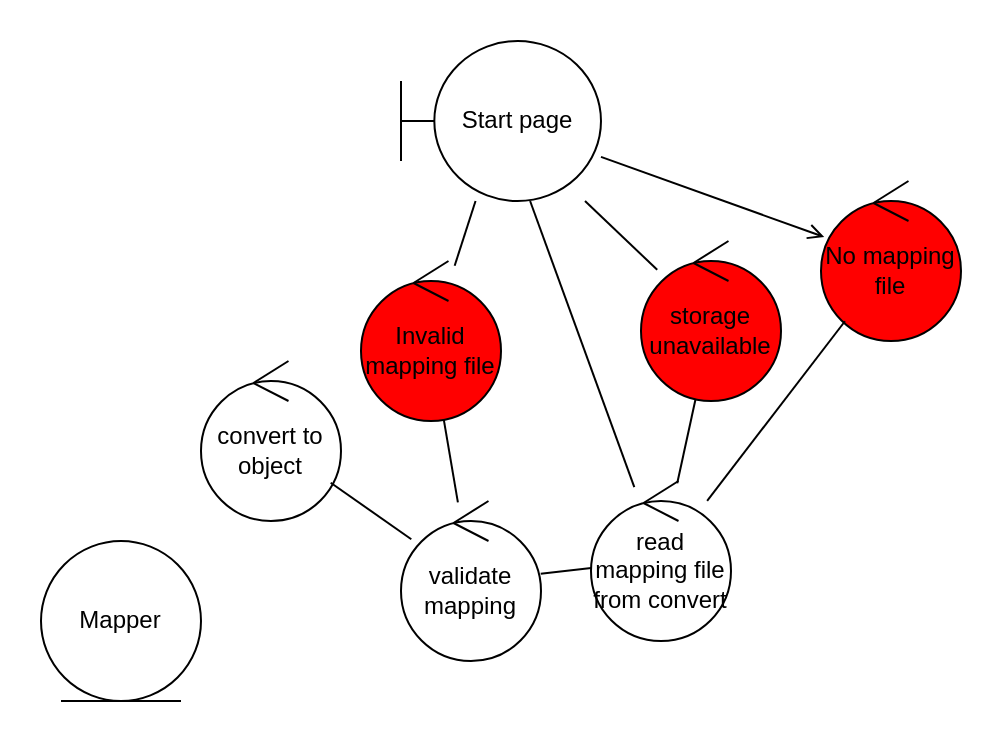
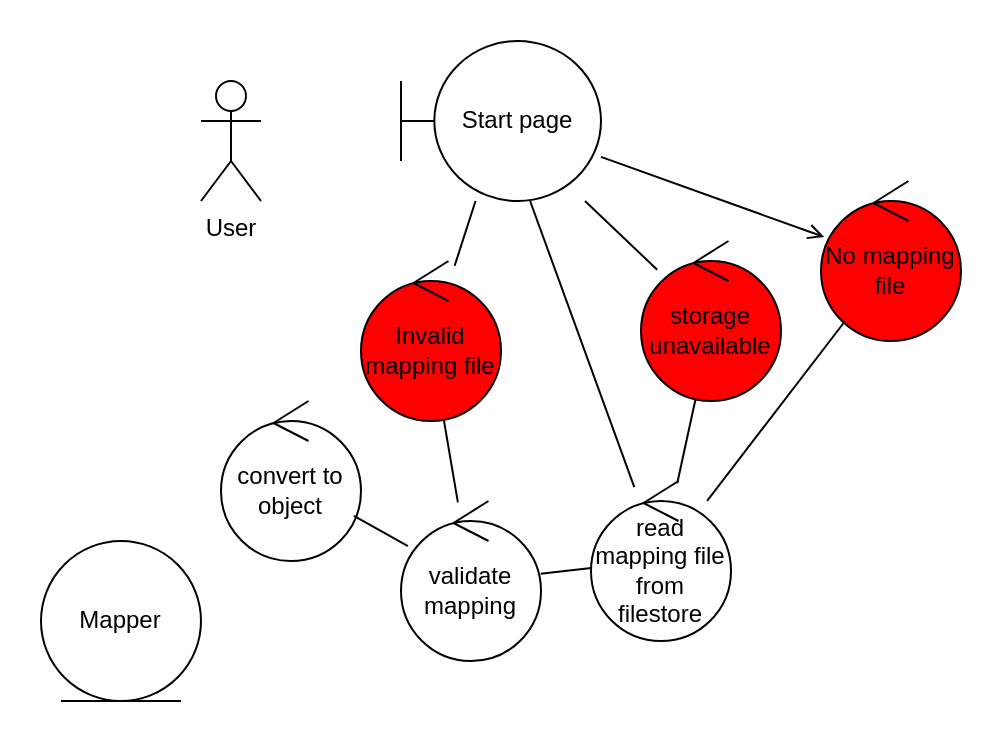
none -> (231, 141)
(271, 441) -> (291, 481)
(661, 571) -> (661, 571)
